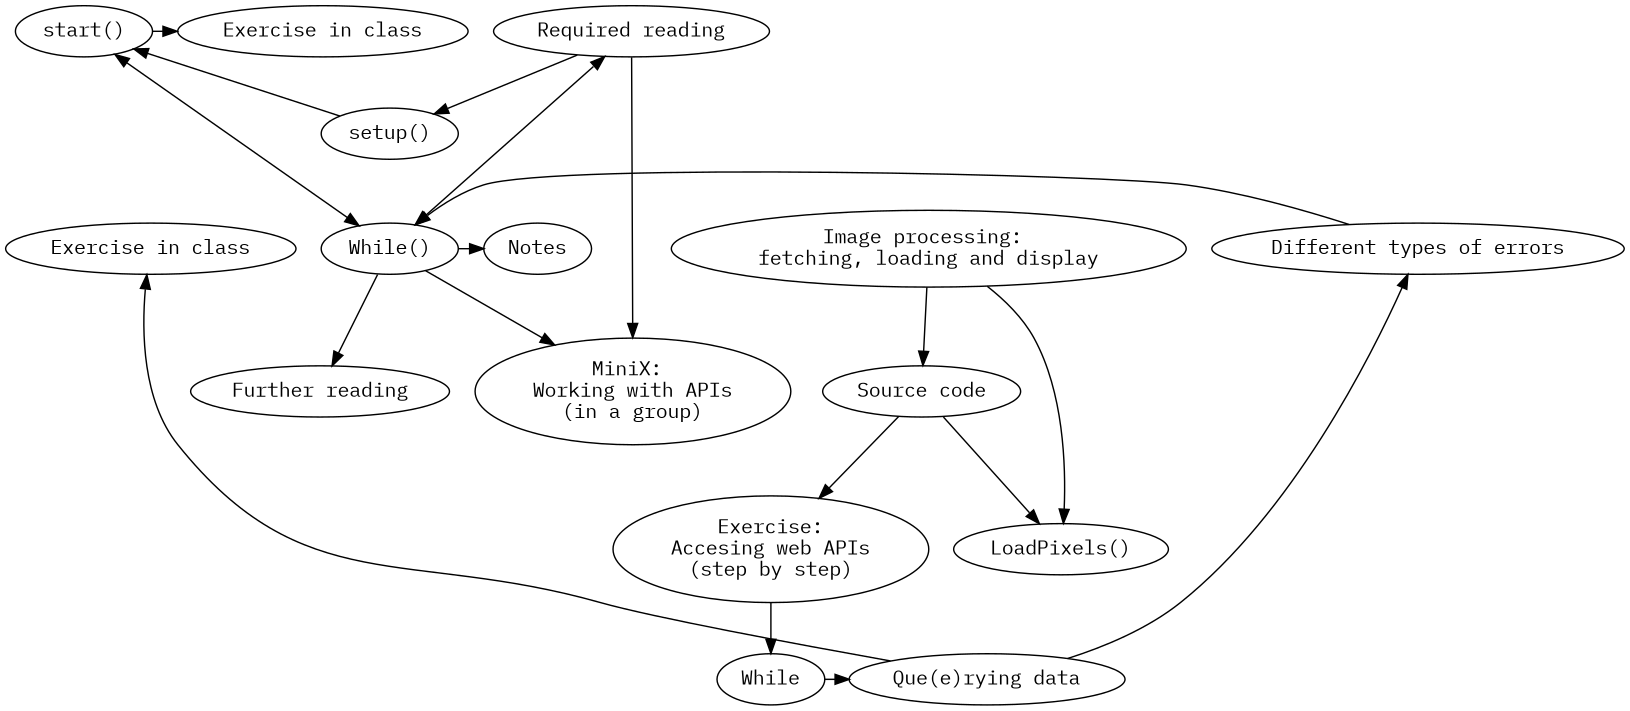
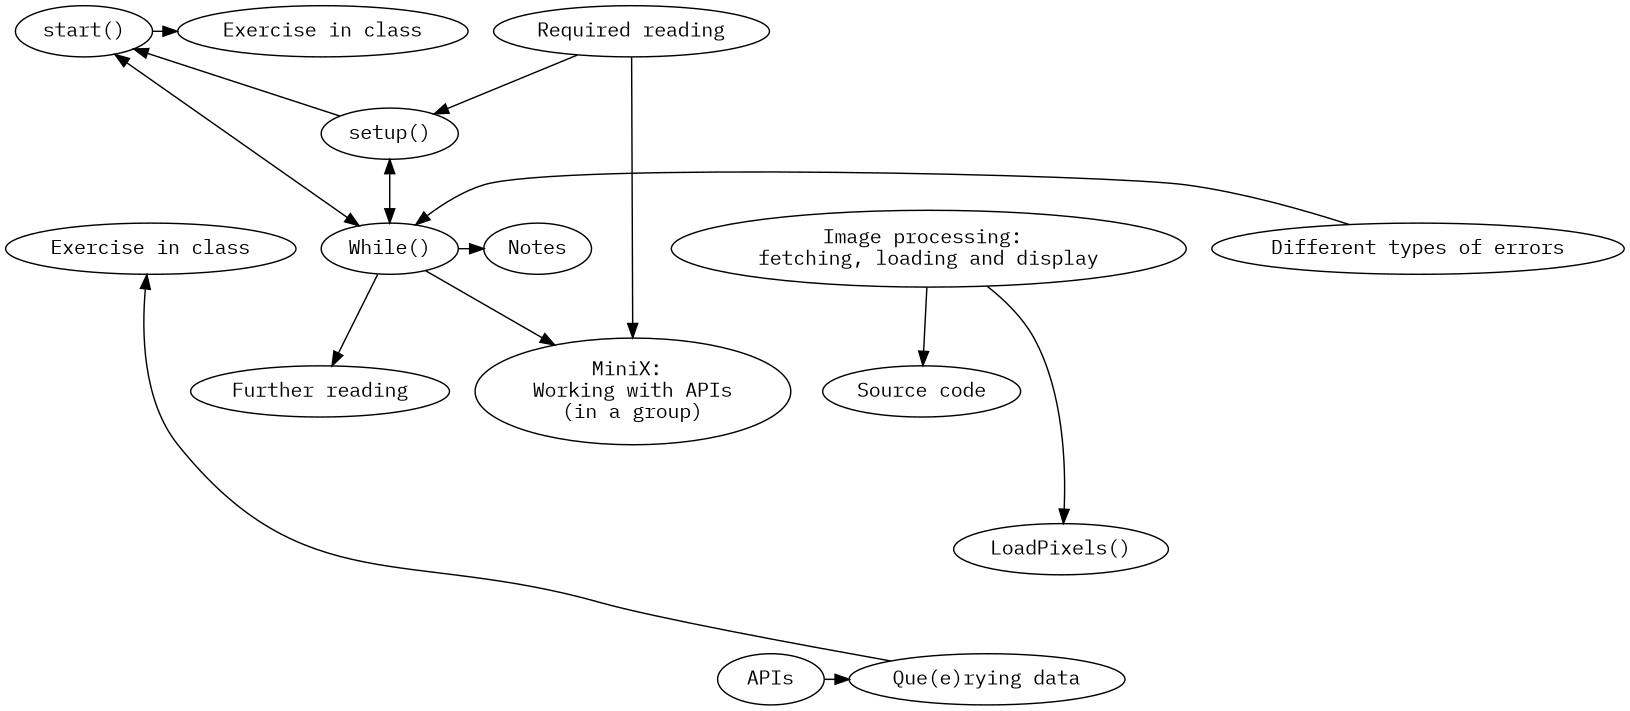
(510, 141) -> (390, 191)
(986, 465) -> none
(1271, 508) -> none
(771, 549) -> none
(771, 679) -> (771, 679)
